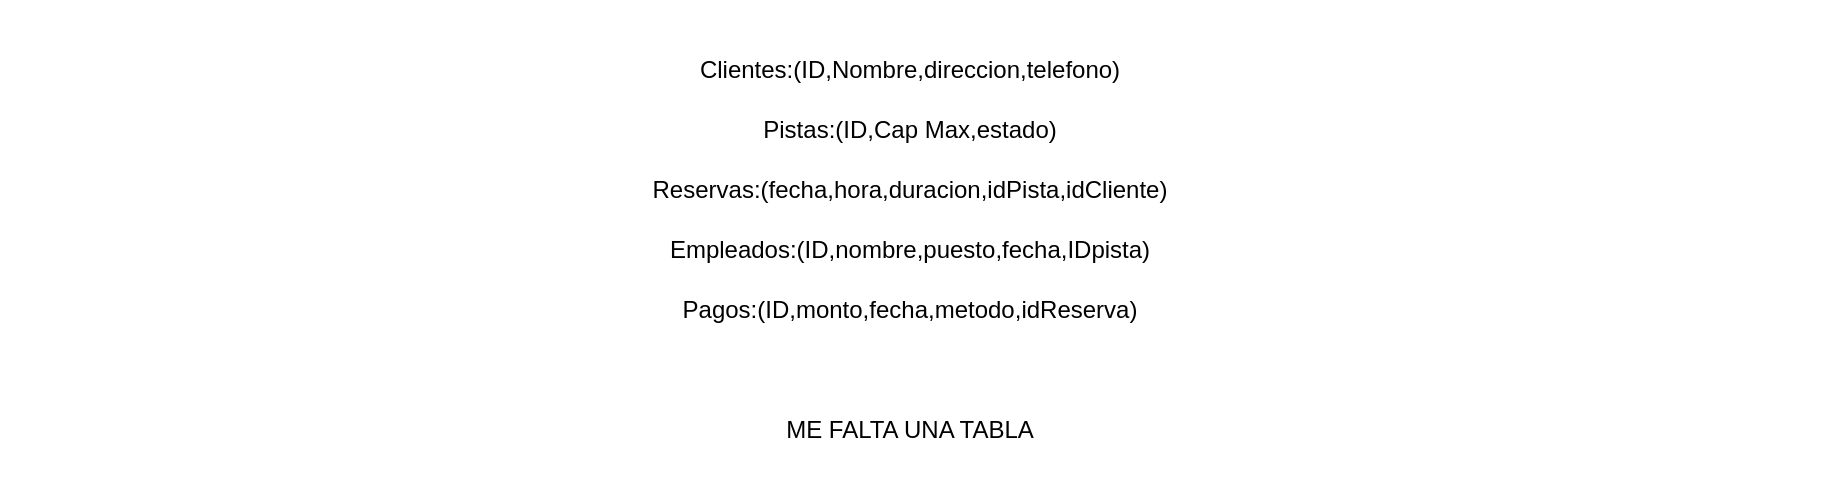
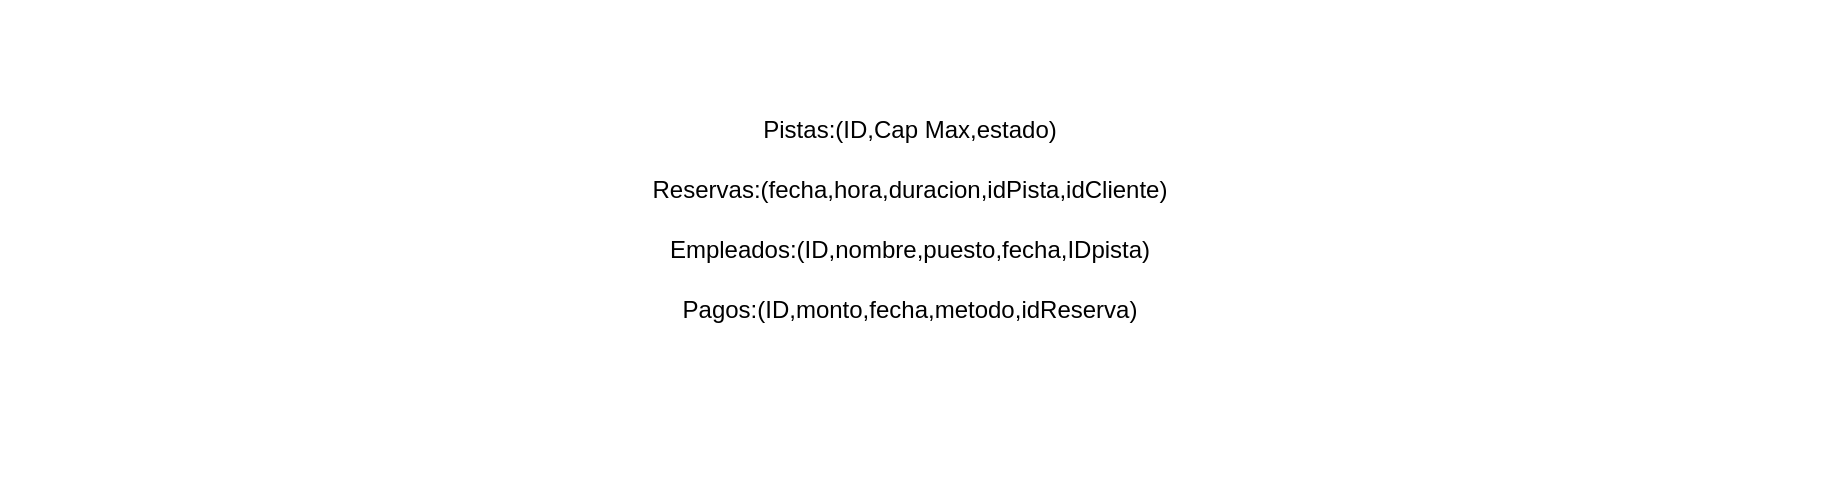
(911, 71) -> none
(911, 431) -> none
